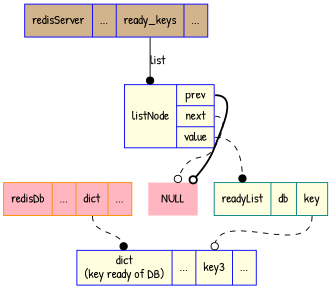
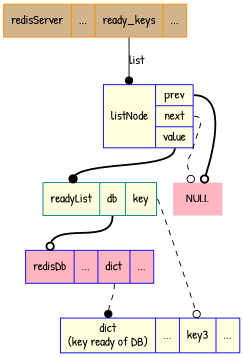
(116, 21) -> (95, 21)
(237, 149) -> (127, 165)
(68, 199) -> (90, 267)
none -> (85, 233)
